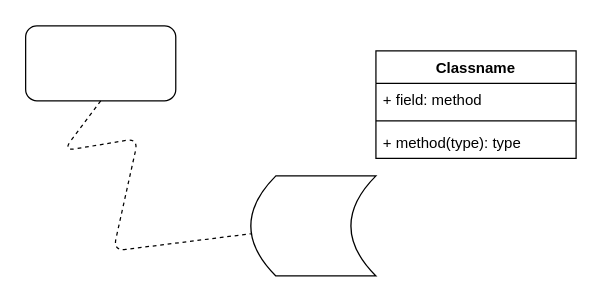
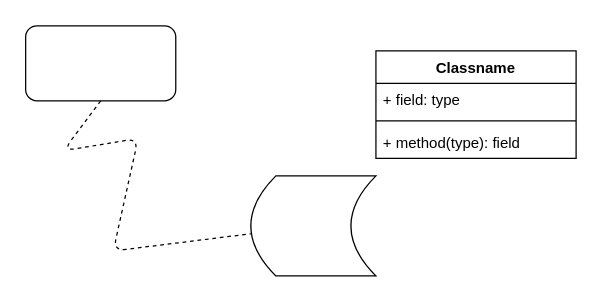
(436, 100) -> (427, 100)
(461, 143) -> (461, 143)
